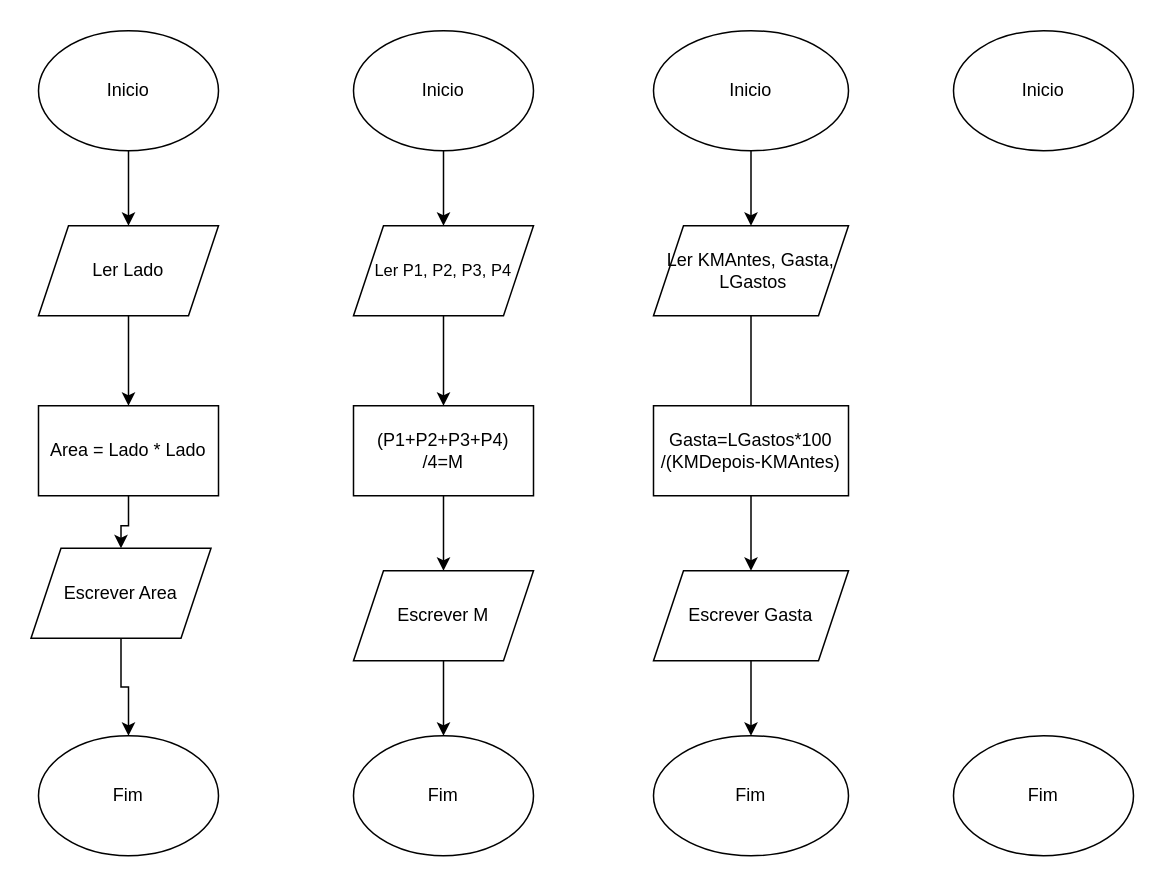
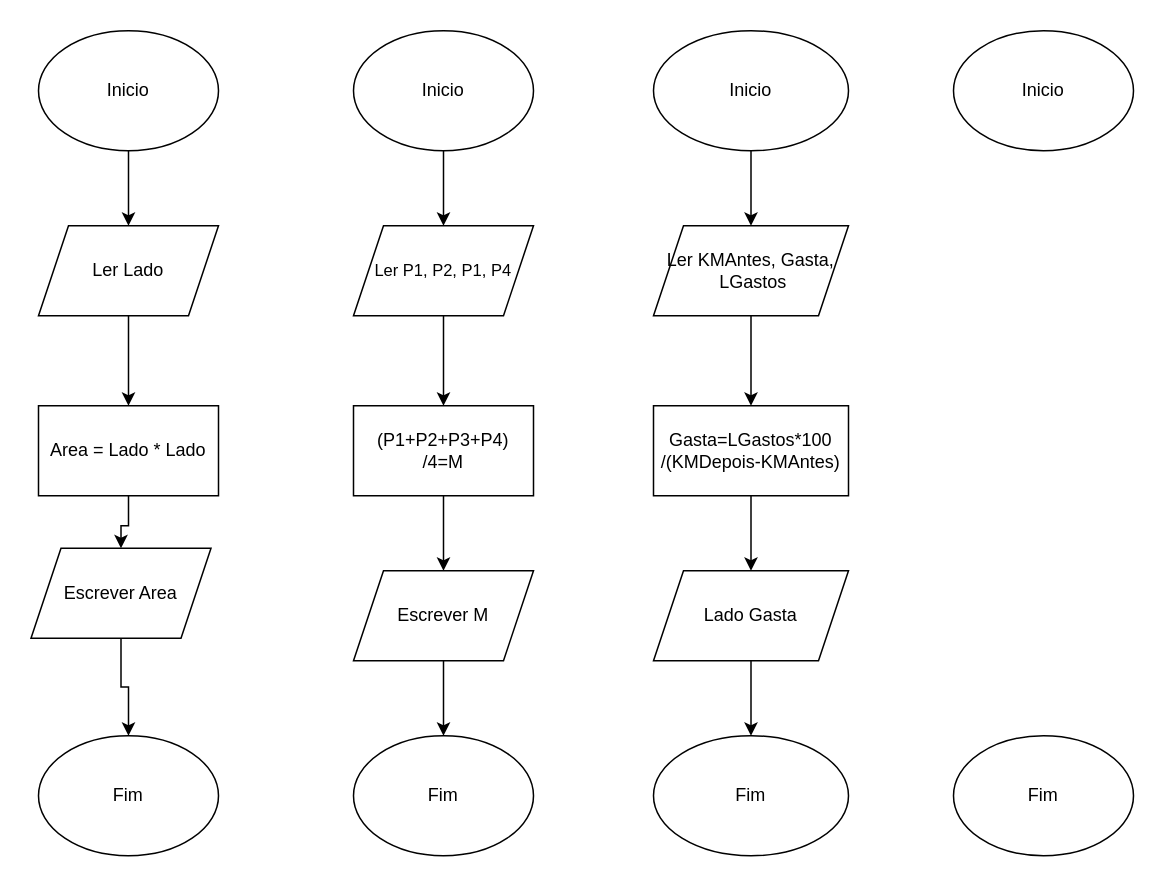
(443, 271) -> (443, 271)
(751, 398) -> (751, 394)
(751, 616) -> (751, 616)
